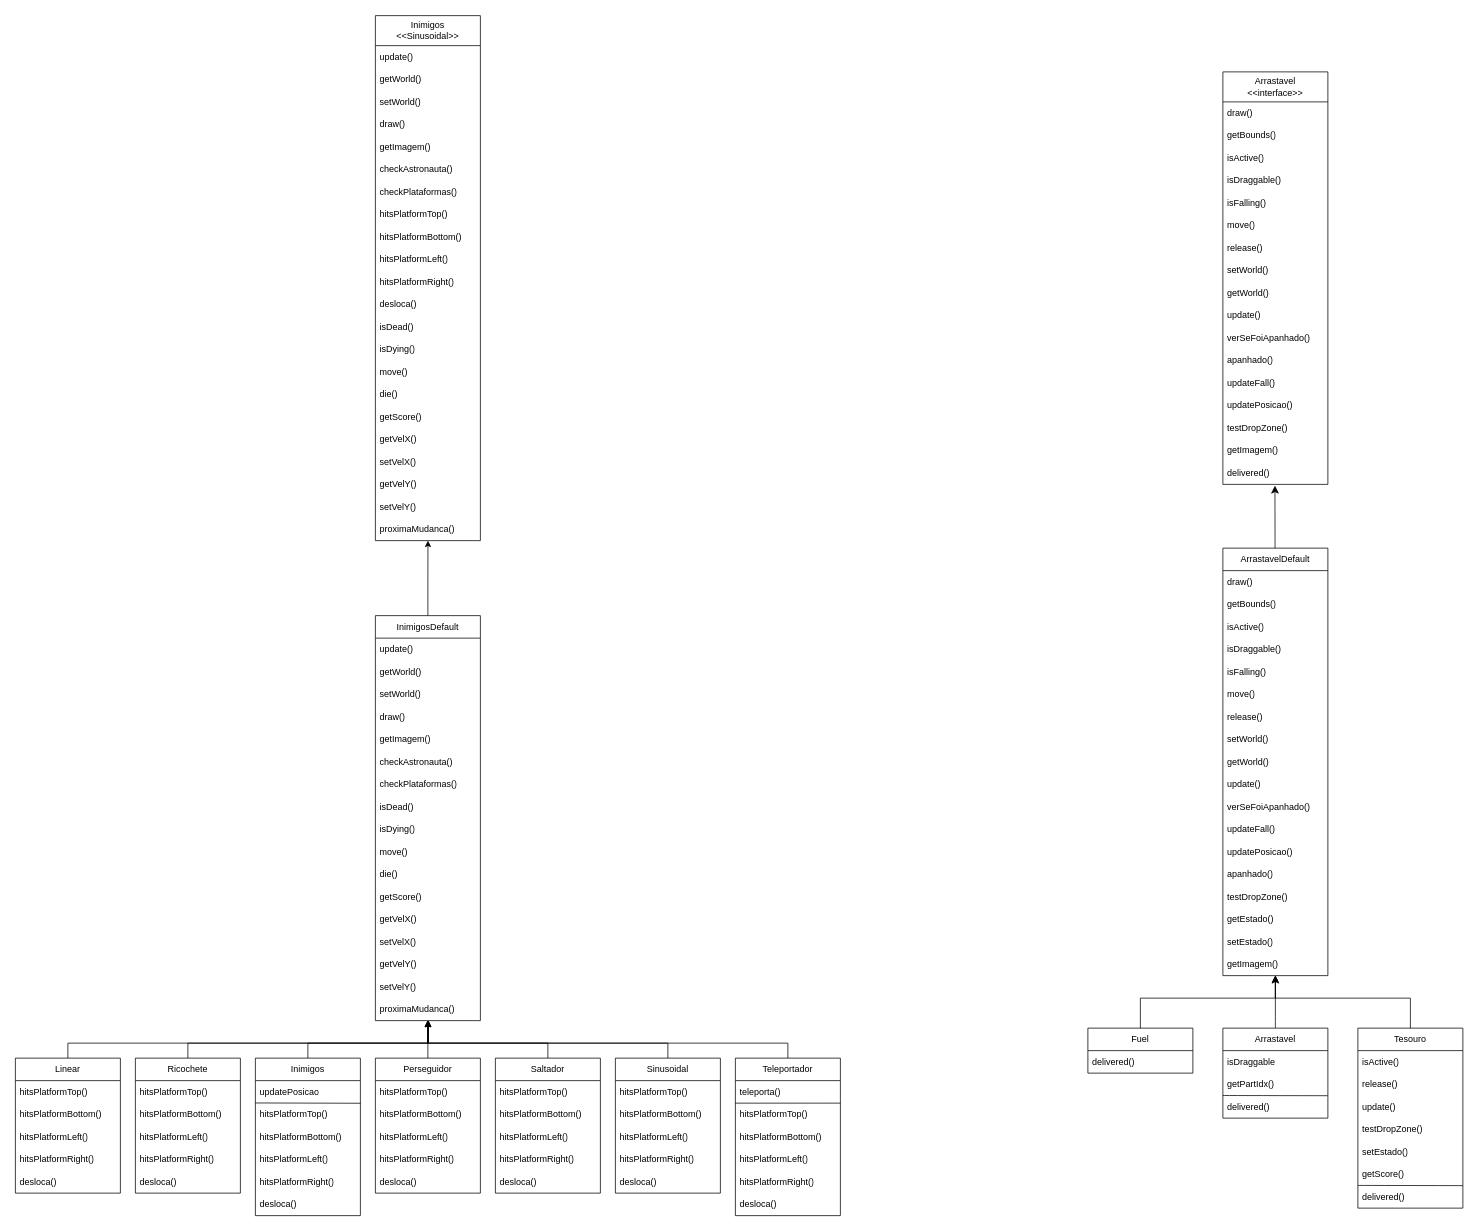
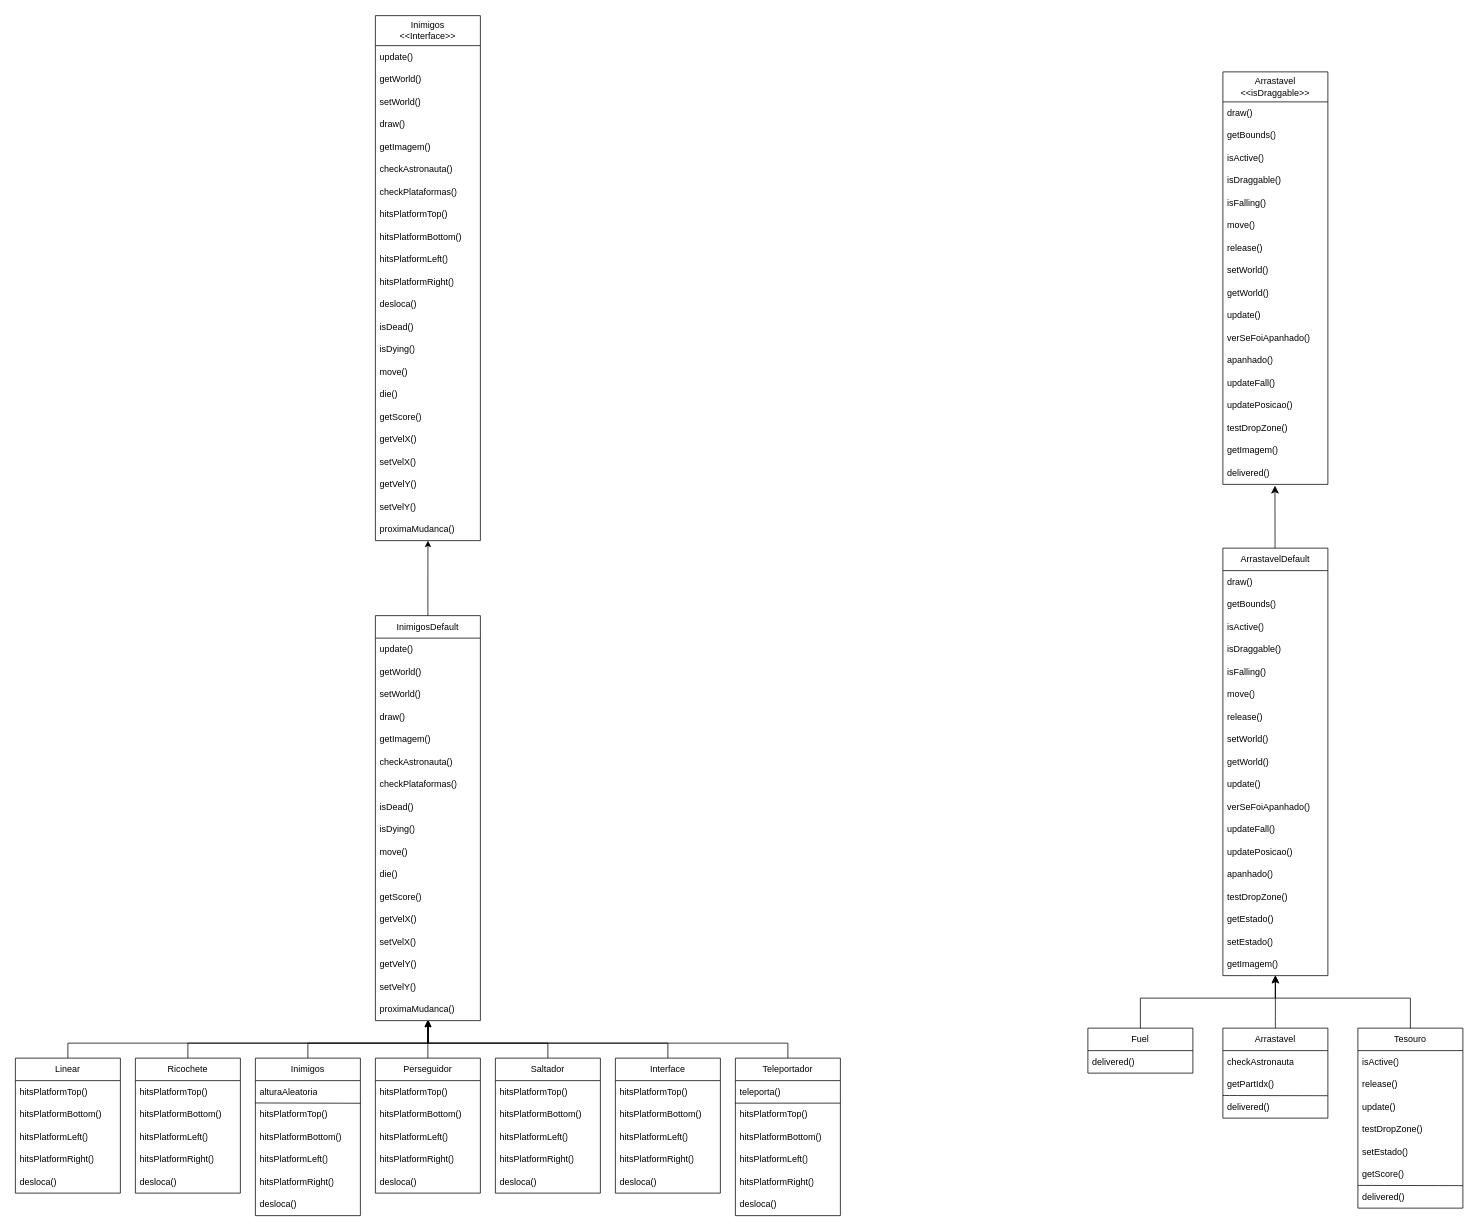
(428, 30) -> (428, 30)
(1275, 87) -> (1275, 87)
(1253, 1062) -> (1265, 1062)
(668, 1069) -> (668, 1069)
(291, 1092) -> (294, 1092)
